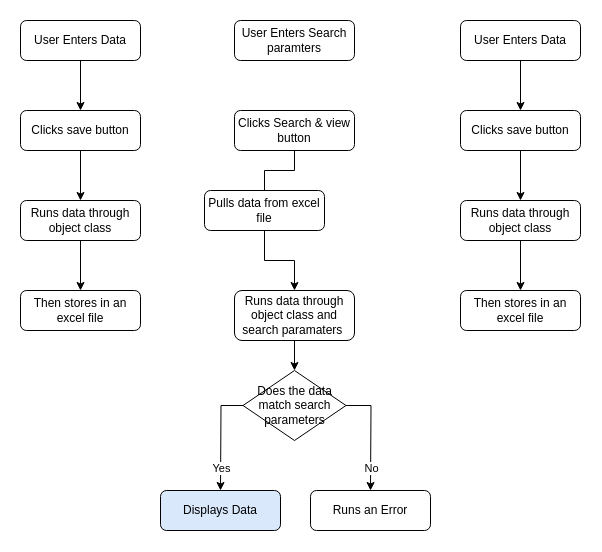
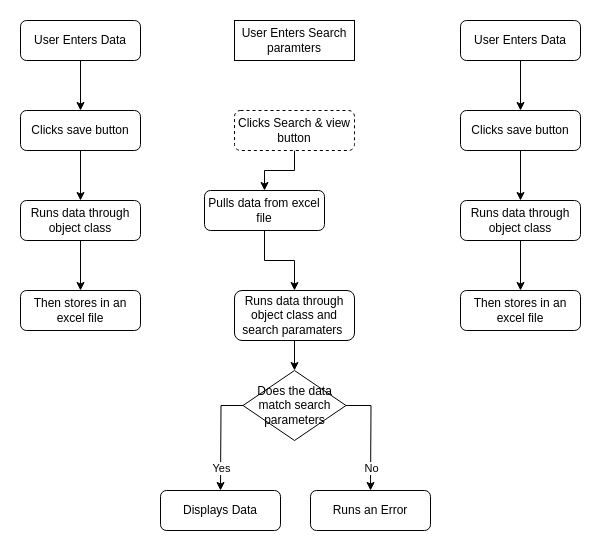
(295, 41) -> (295, 41)
(295, 131) -> (295, 131)
(265, 185) -> (265, 182)
(221, 511) -> (221, 511)
